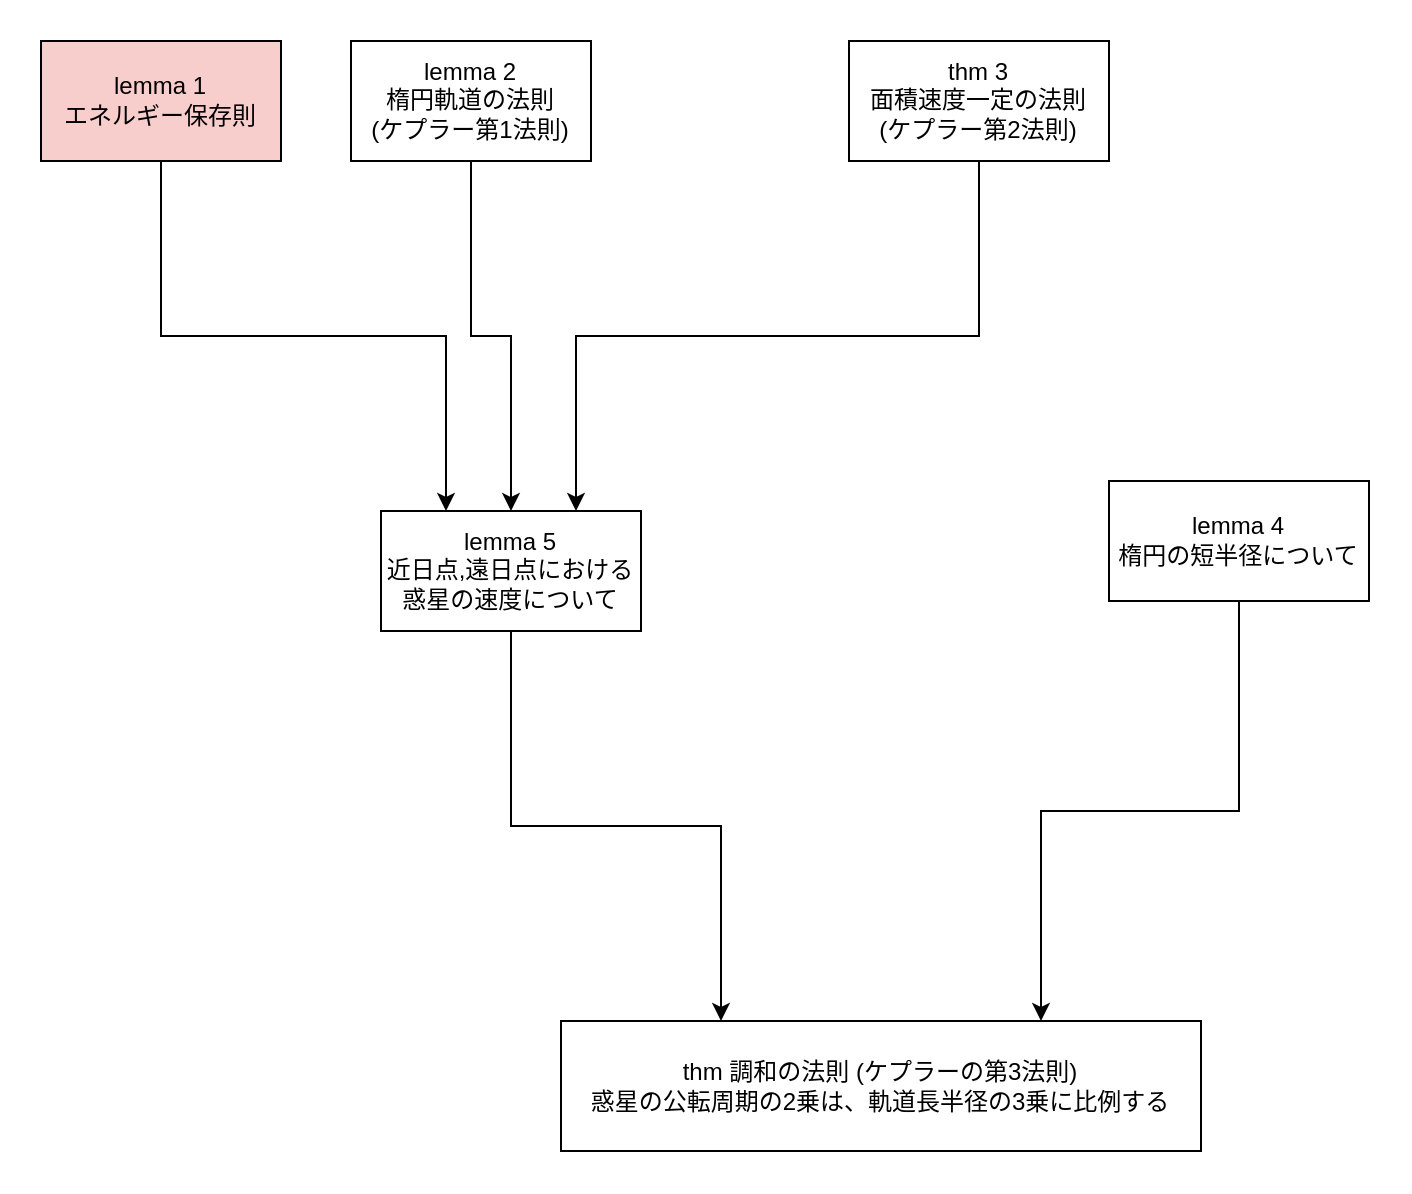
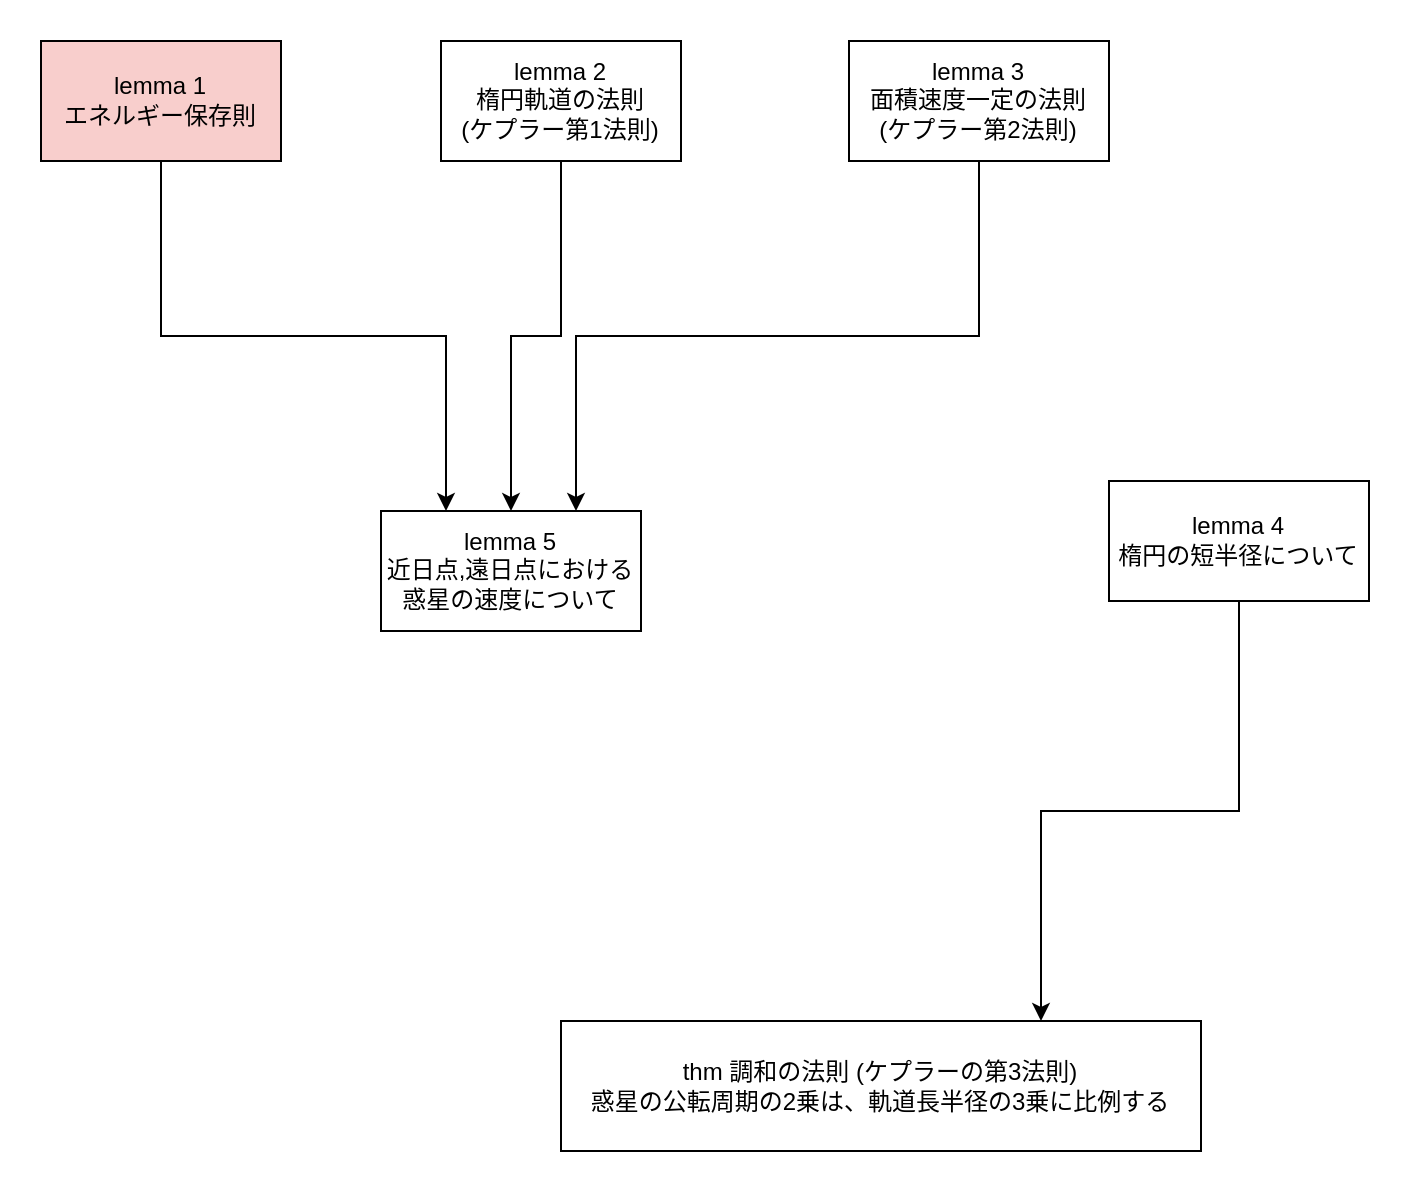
(471, 101) -> (561, 101)
(979, 101) -> (979, 101)
(609, 826) -> none
